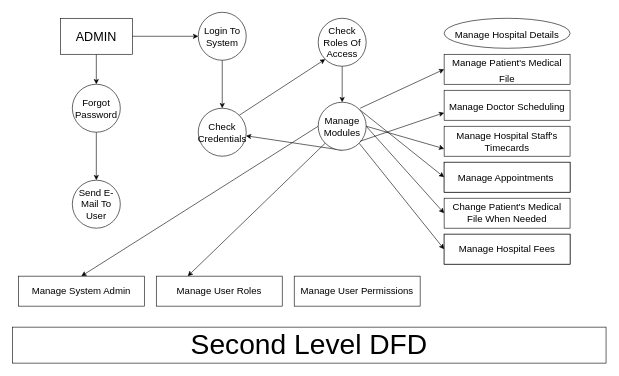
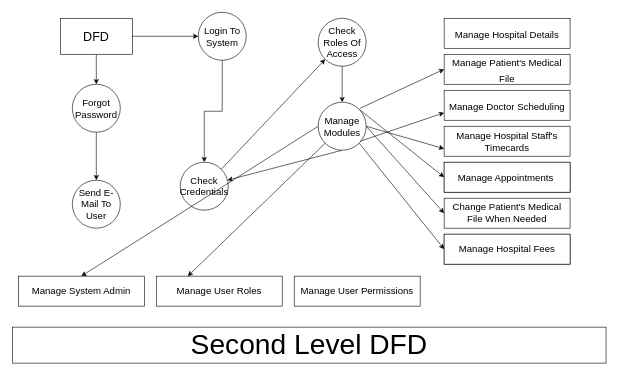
(507, 33) -> (507, 33)
(96, 36) -> (96, 36)
(222, 132) -> (204, 186)
